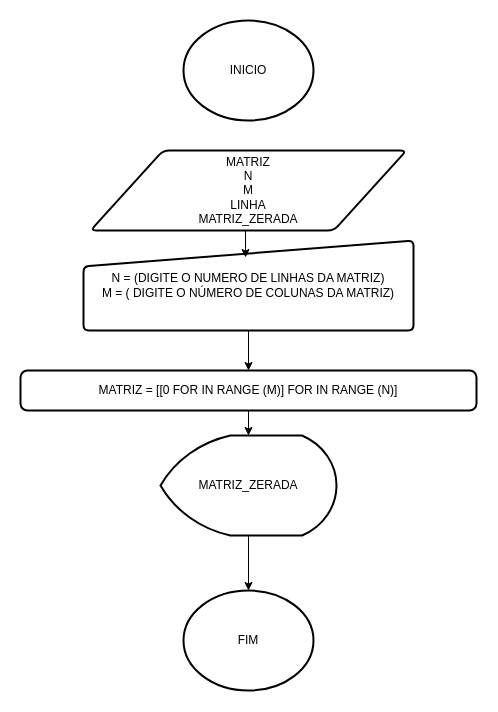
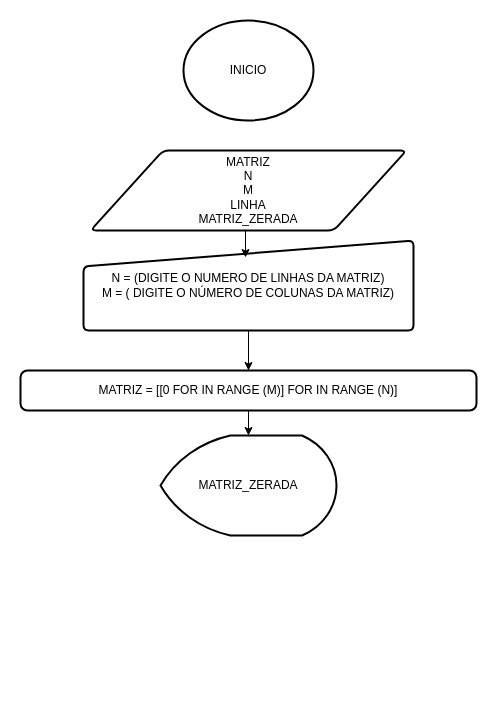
(249, 560) -> none
(249, 641) -> none
